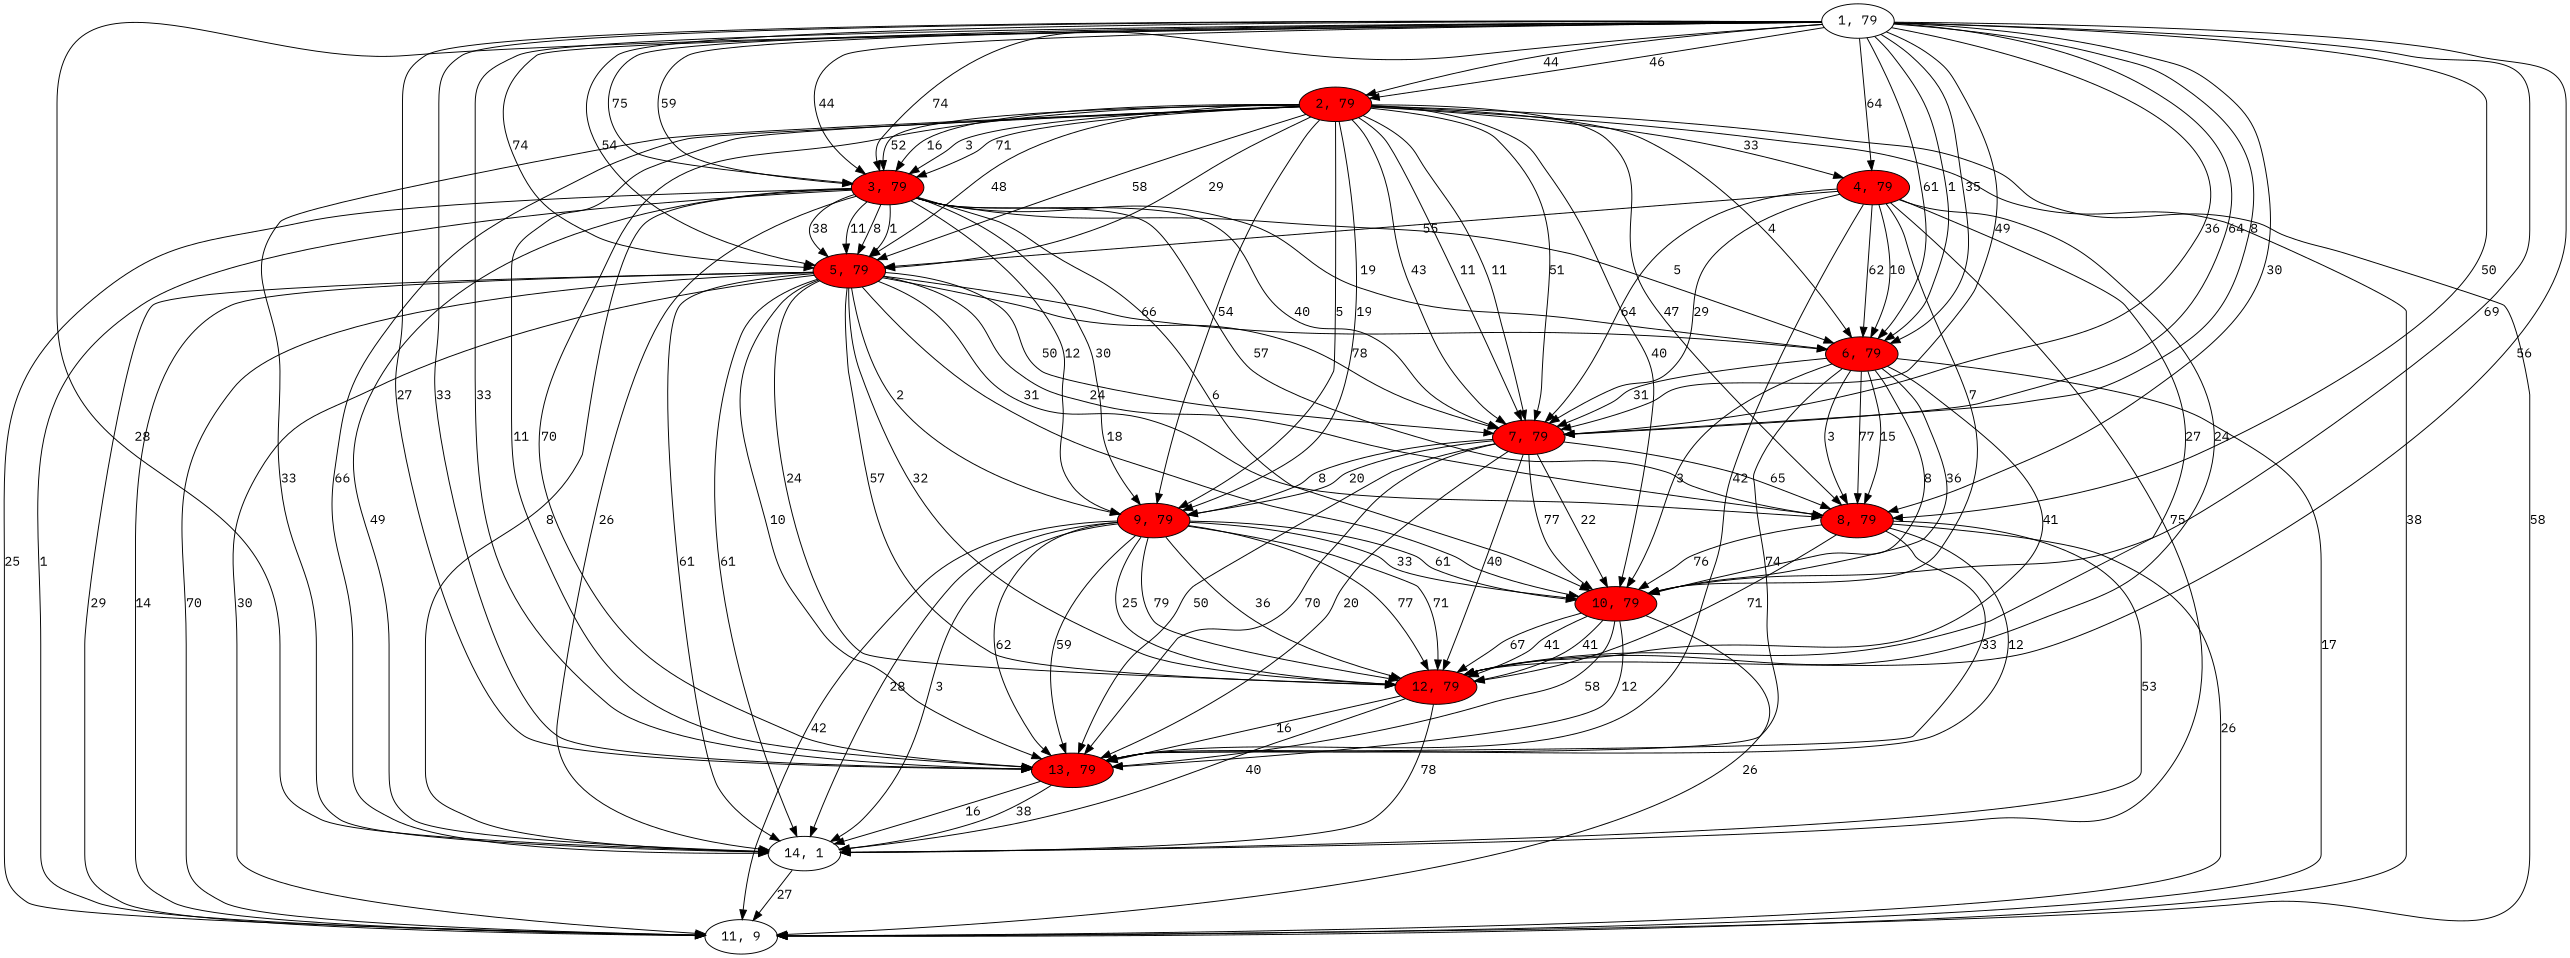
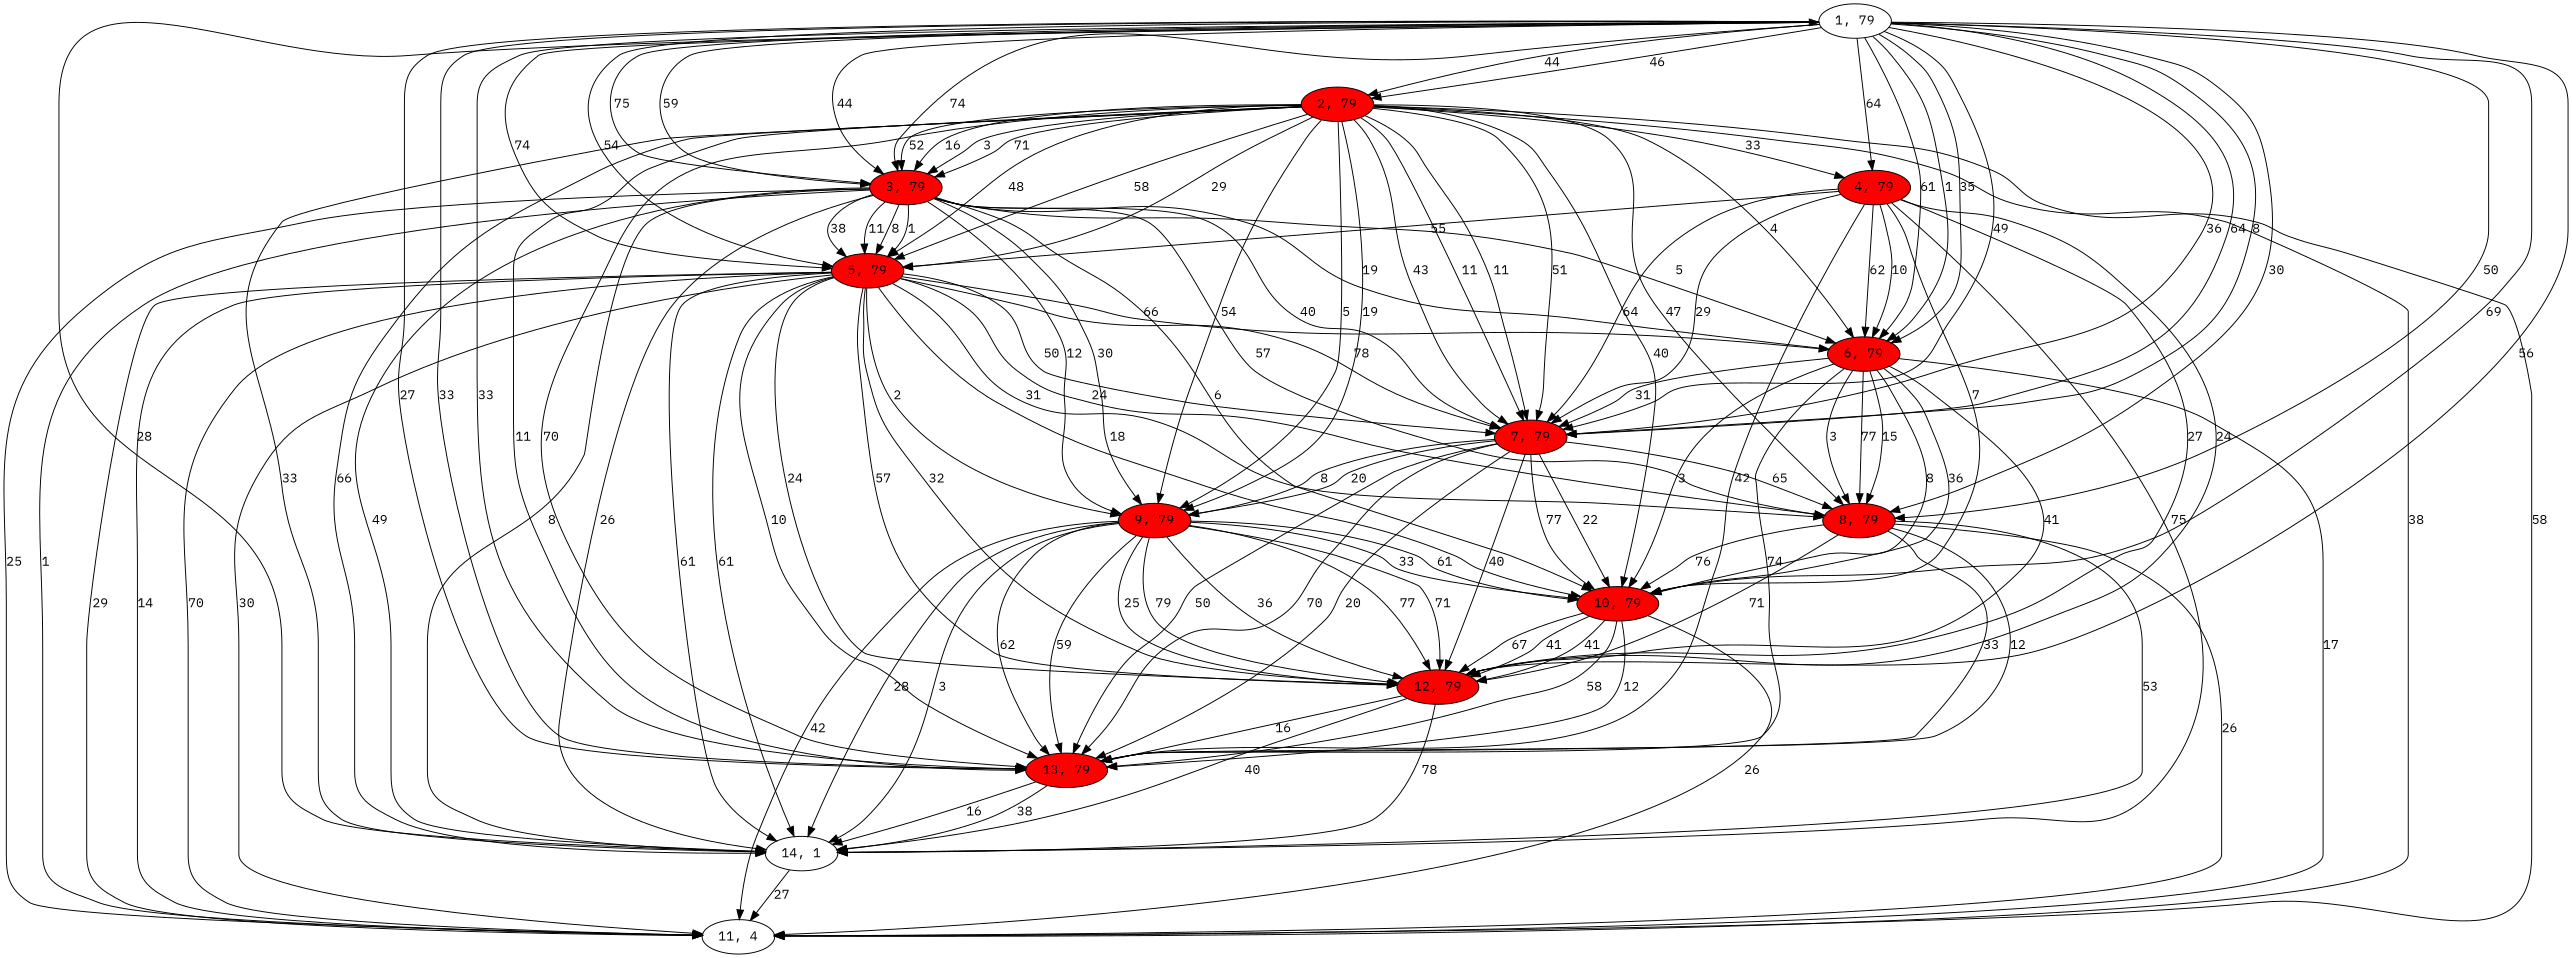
(282, 46) -> (275, 44)
(741, 937) -> (738, 937)
